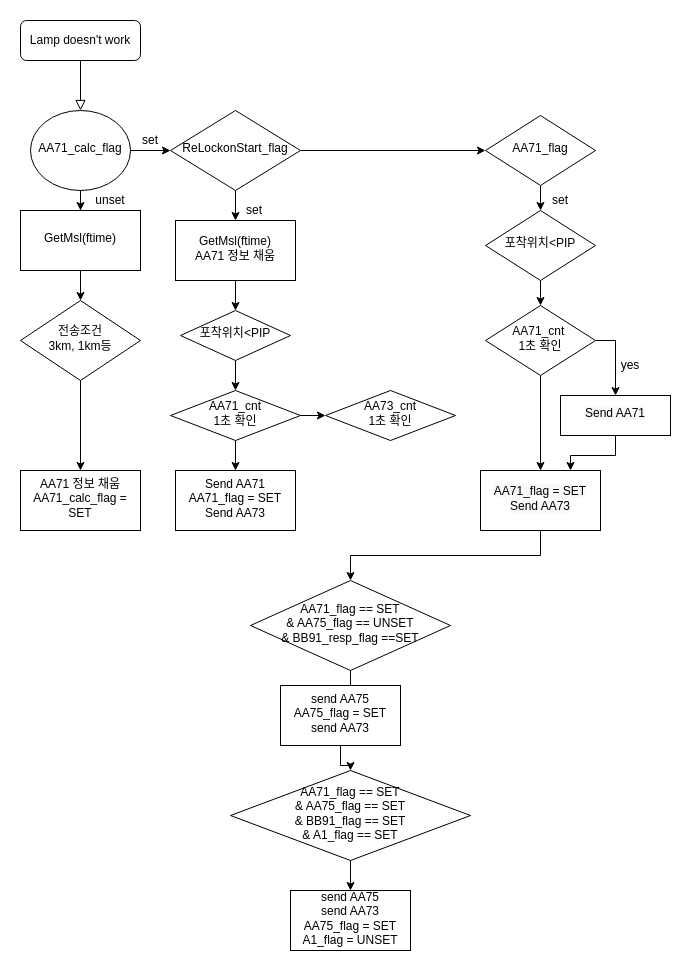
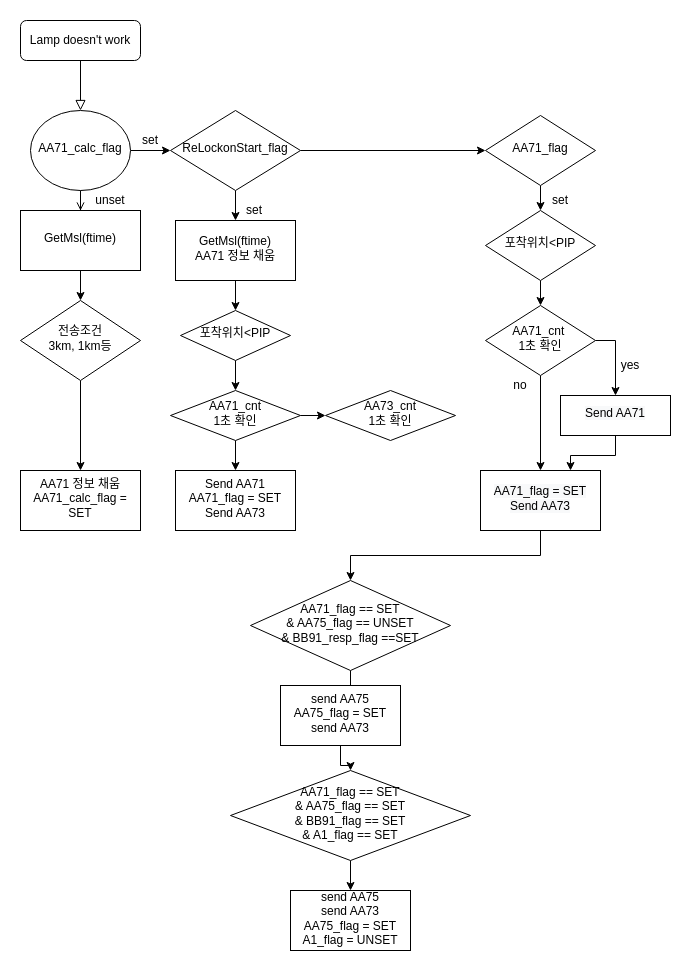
(81, 202) -> (81, 204)
none -> (521, 386)
